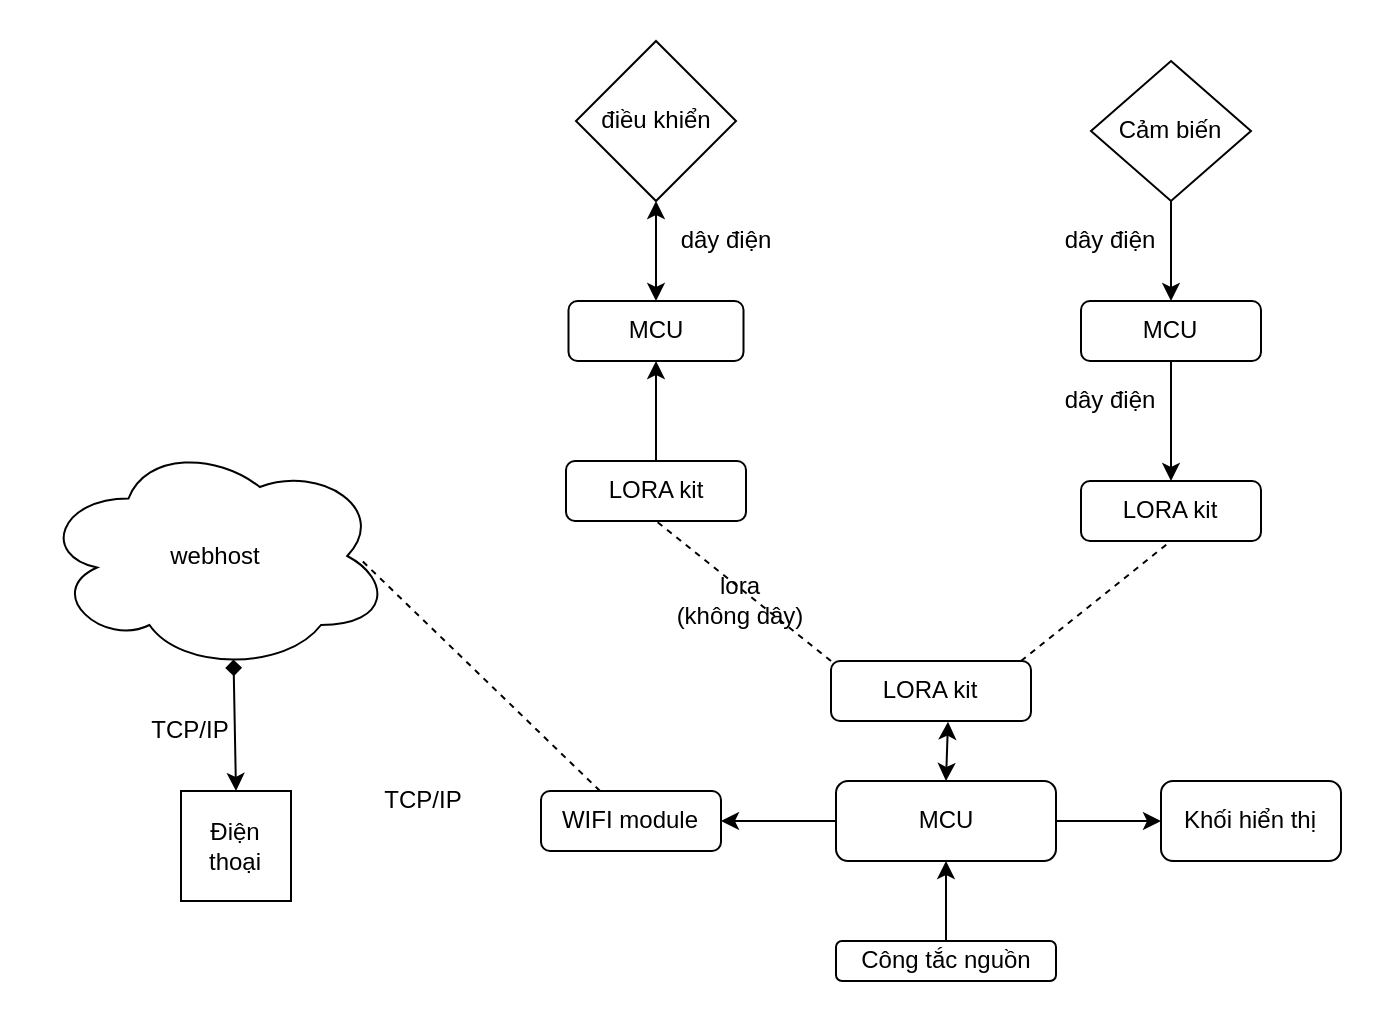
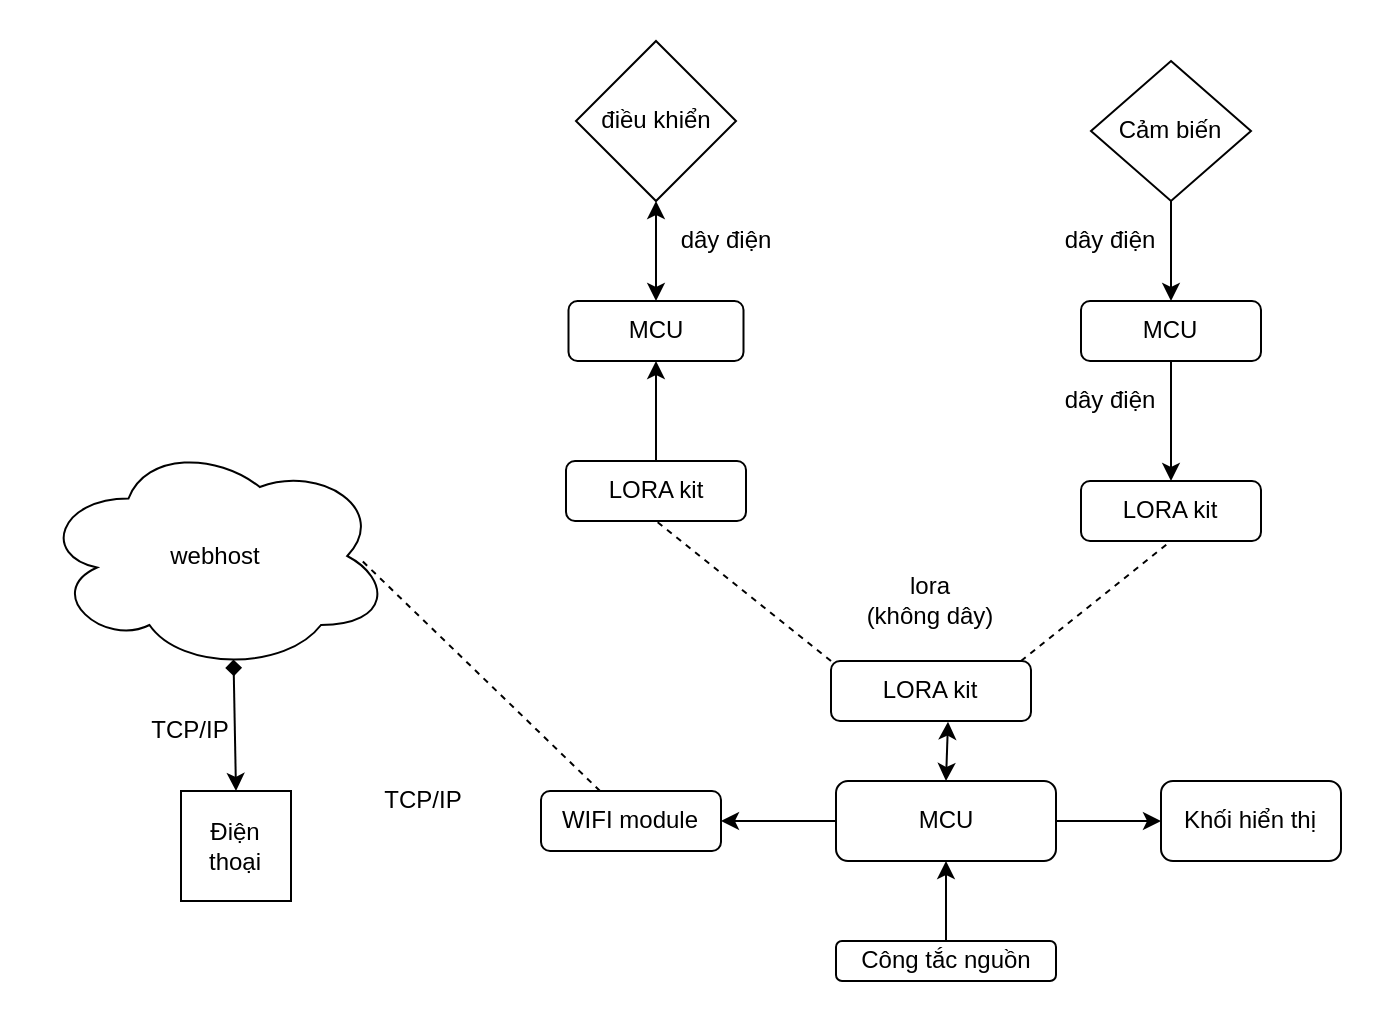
(741, 601) -> (931, 601)
